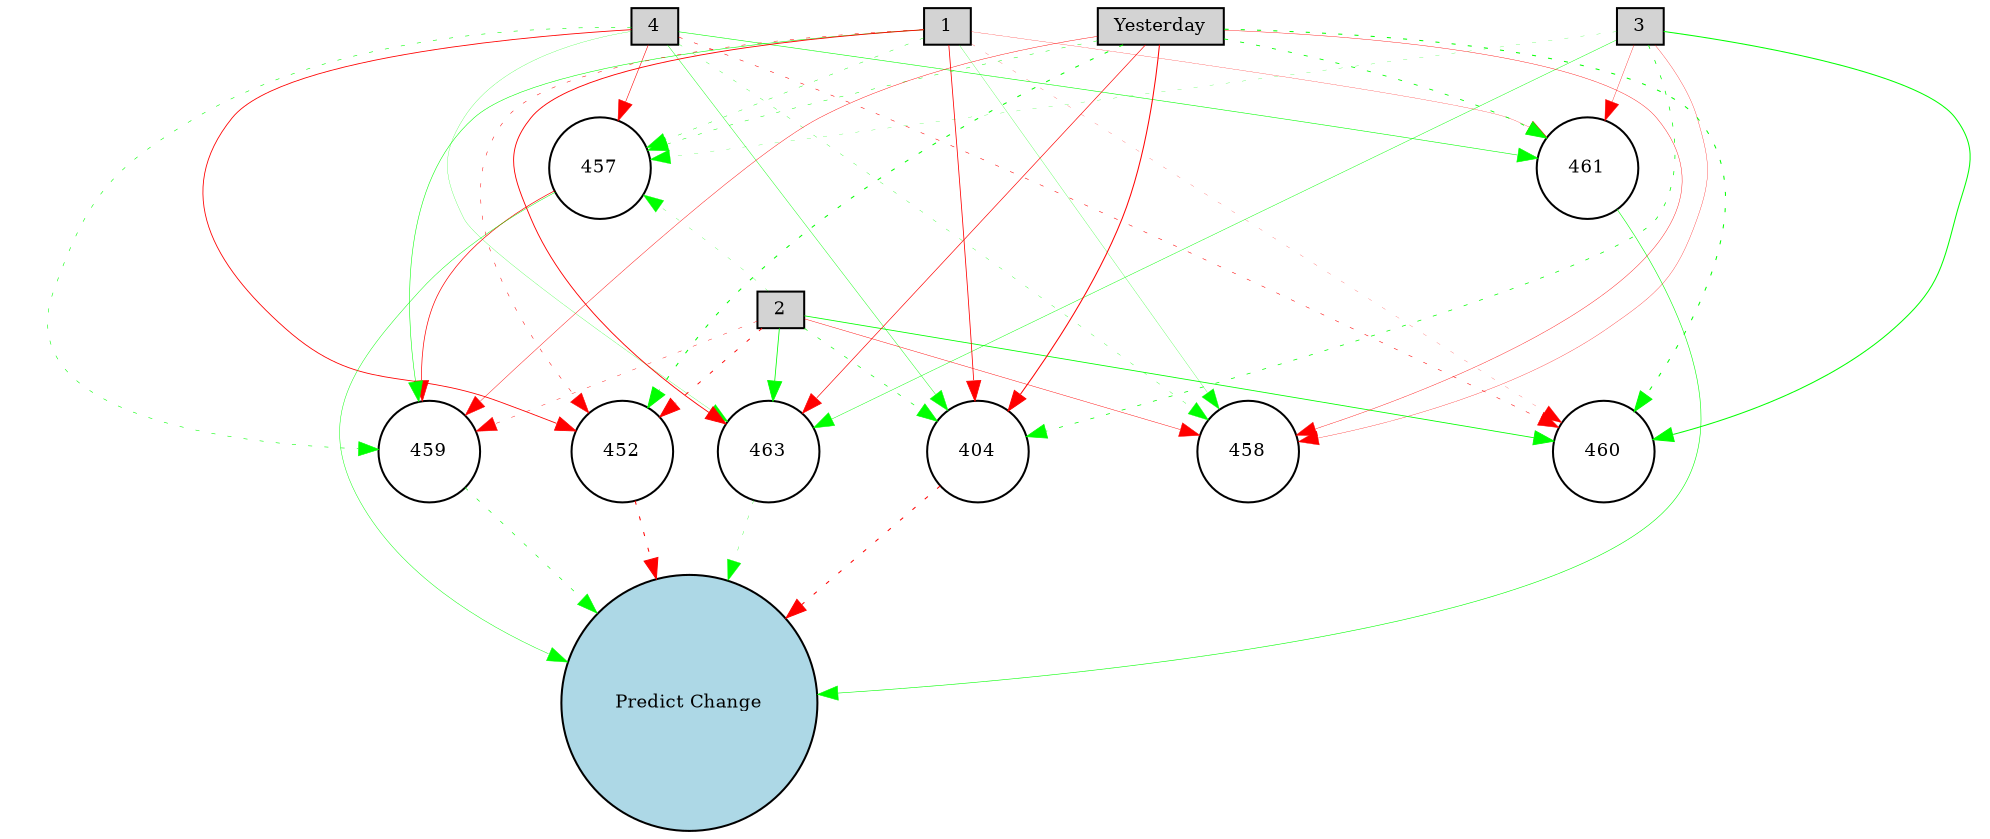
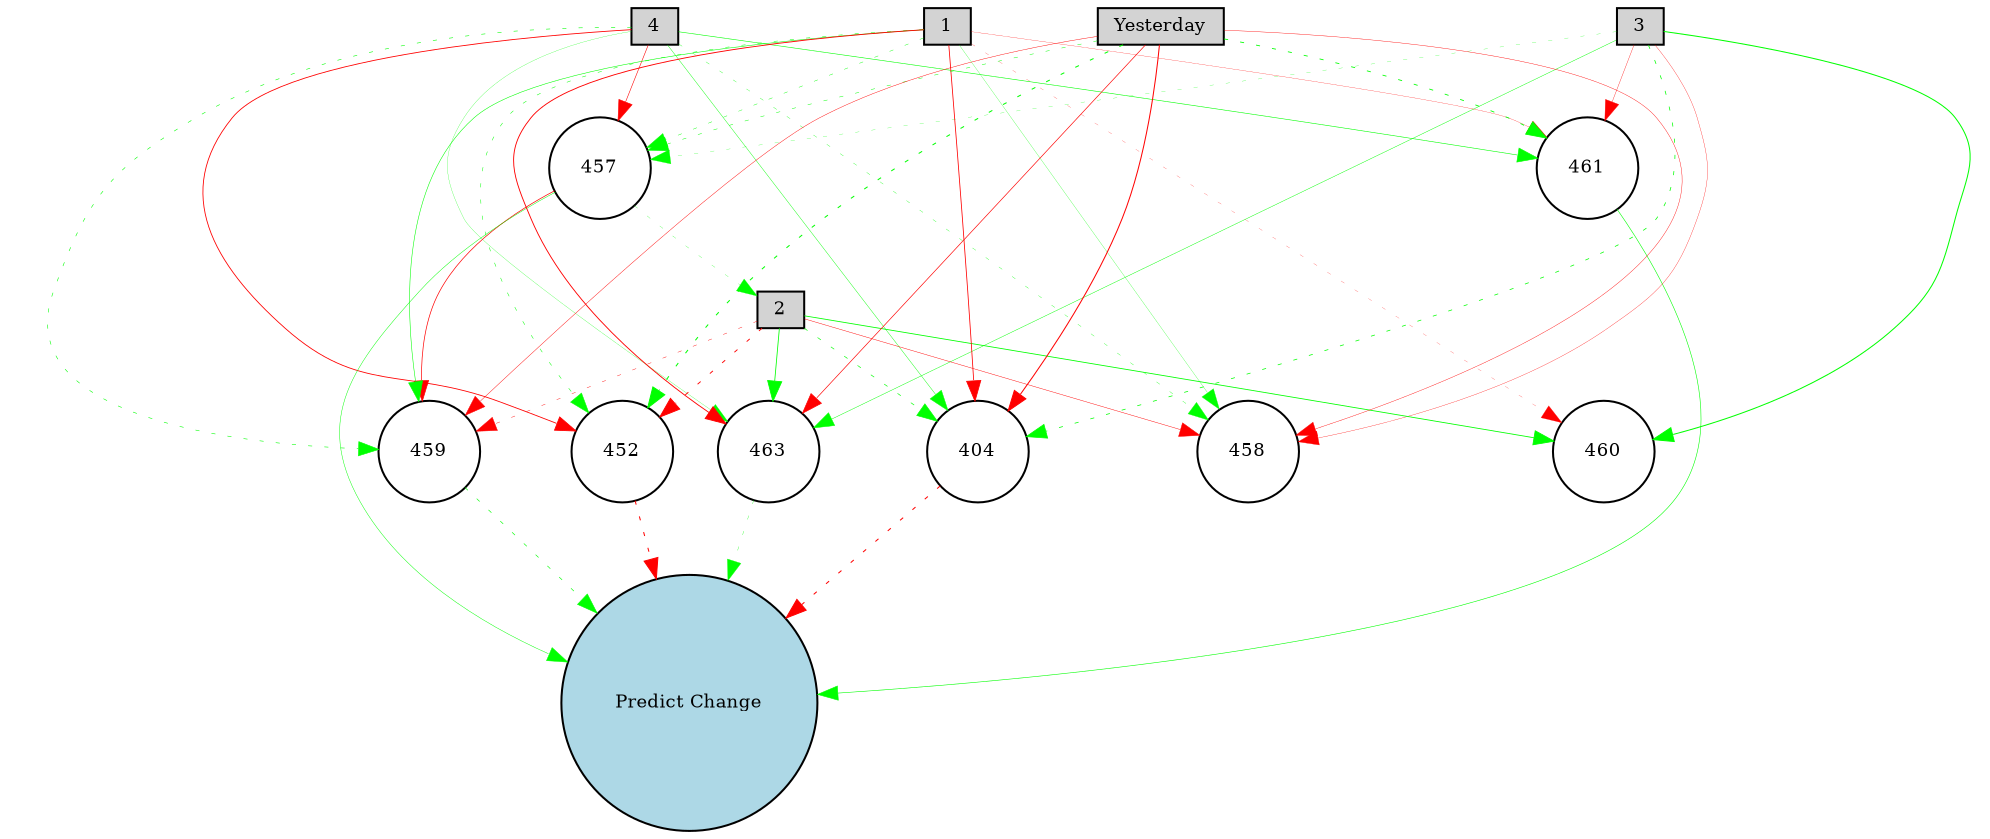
(1634, 82) -> none
(511, 115) -> (511, 115)
(1092, 208) -> none
(715, 248) -> (686, 246)
